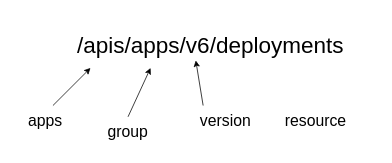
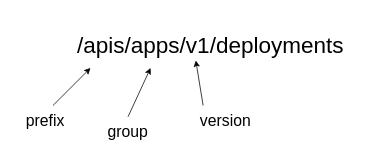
(210, 45) -> (210, 45)
(45, 120) -> (45, 120)
(315, 120) -> none
